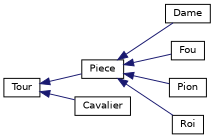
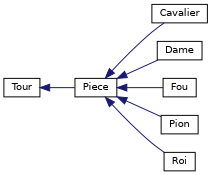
(62, 97) -> (137, 46)
